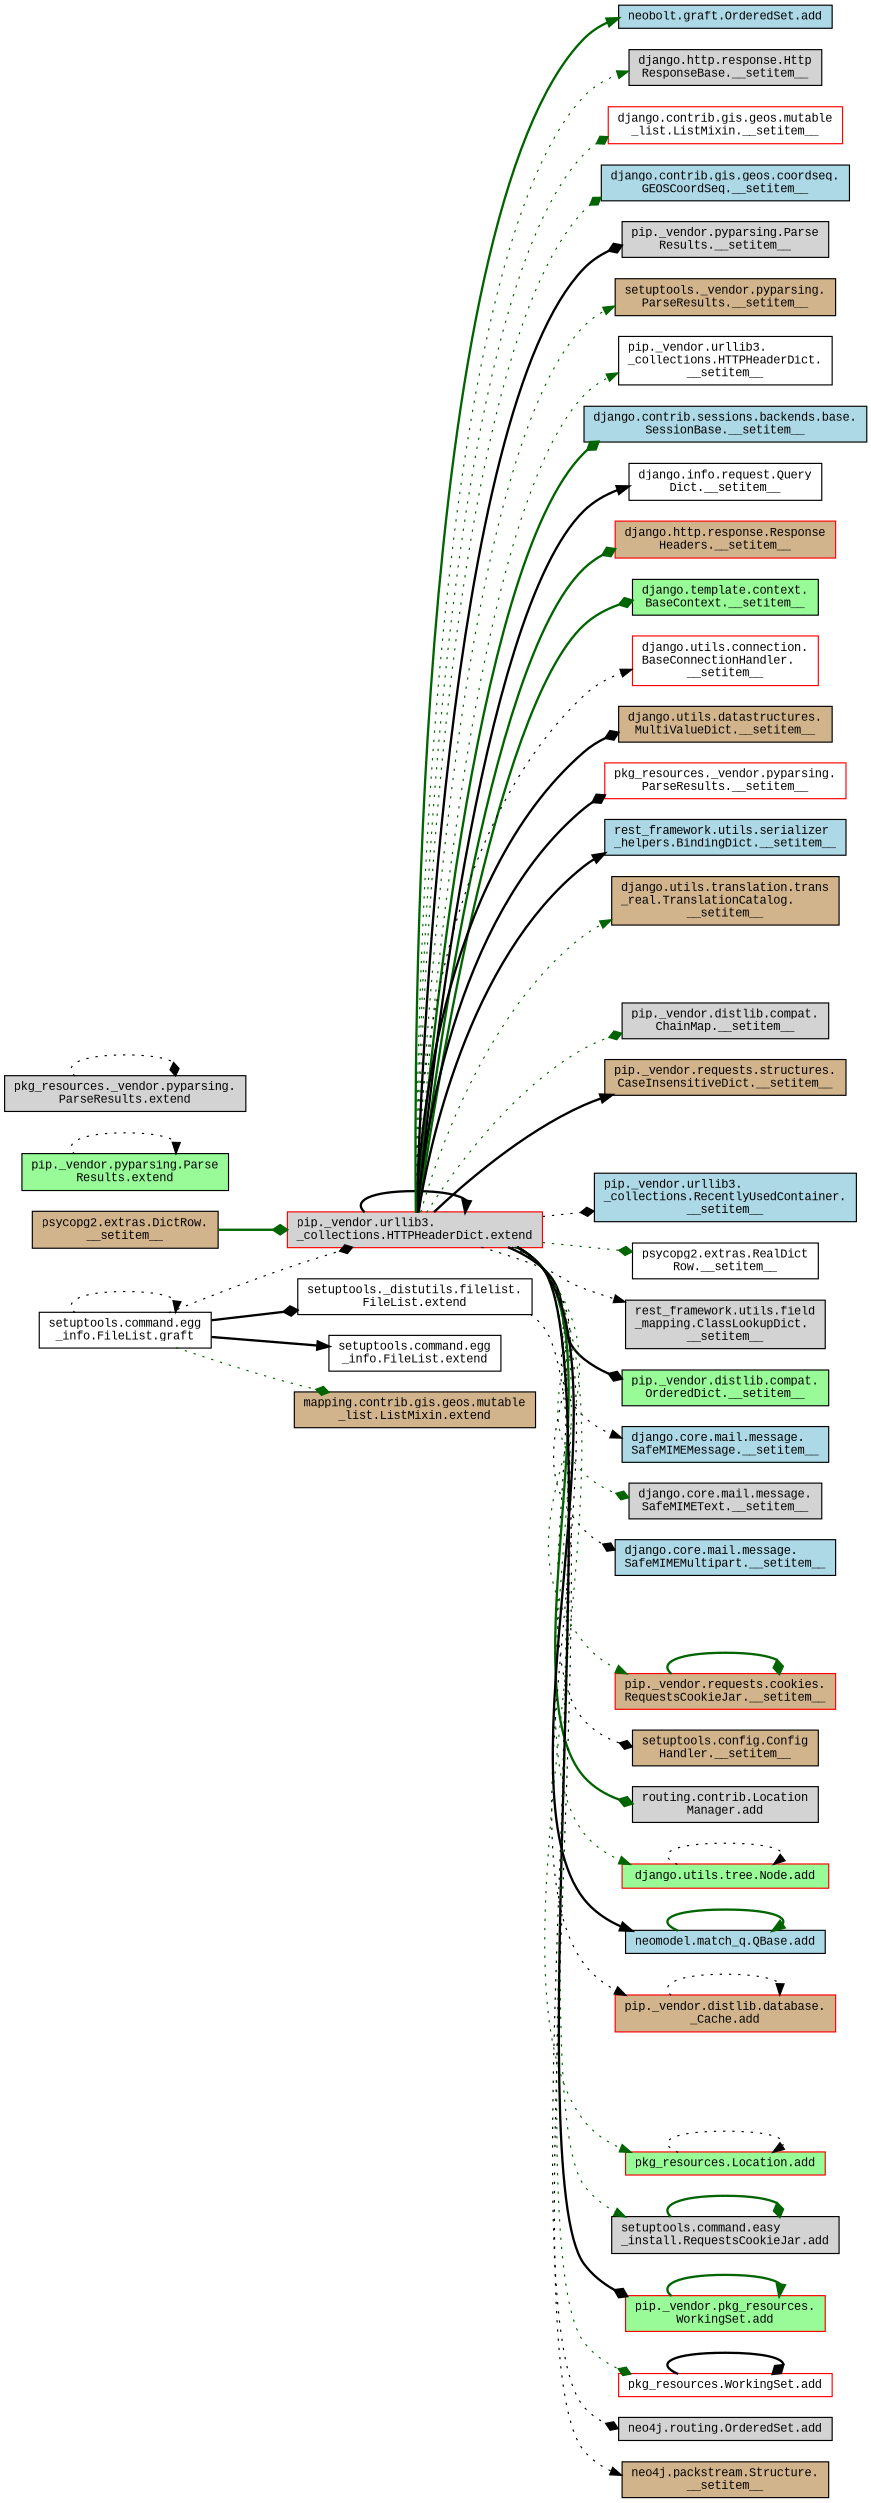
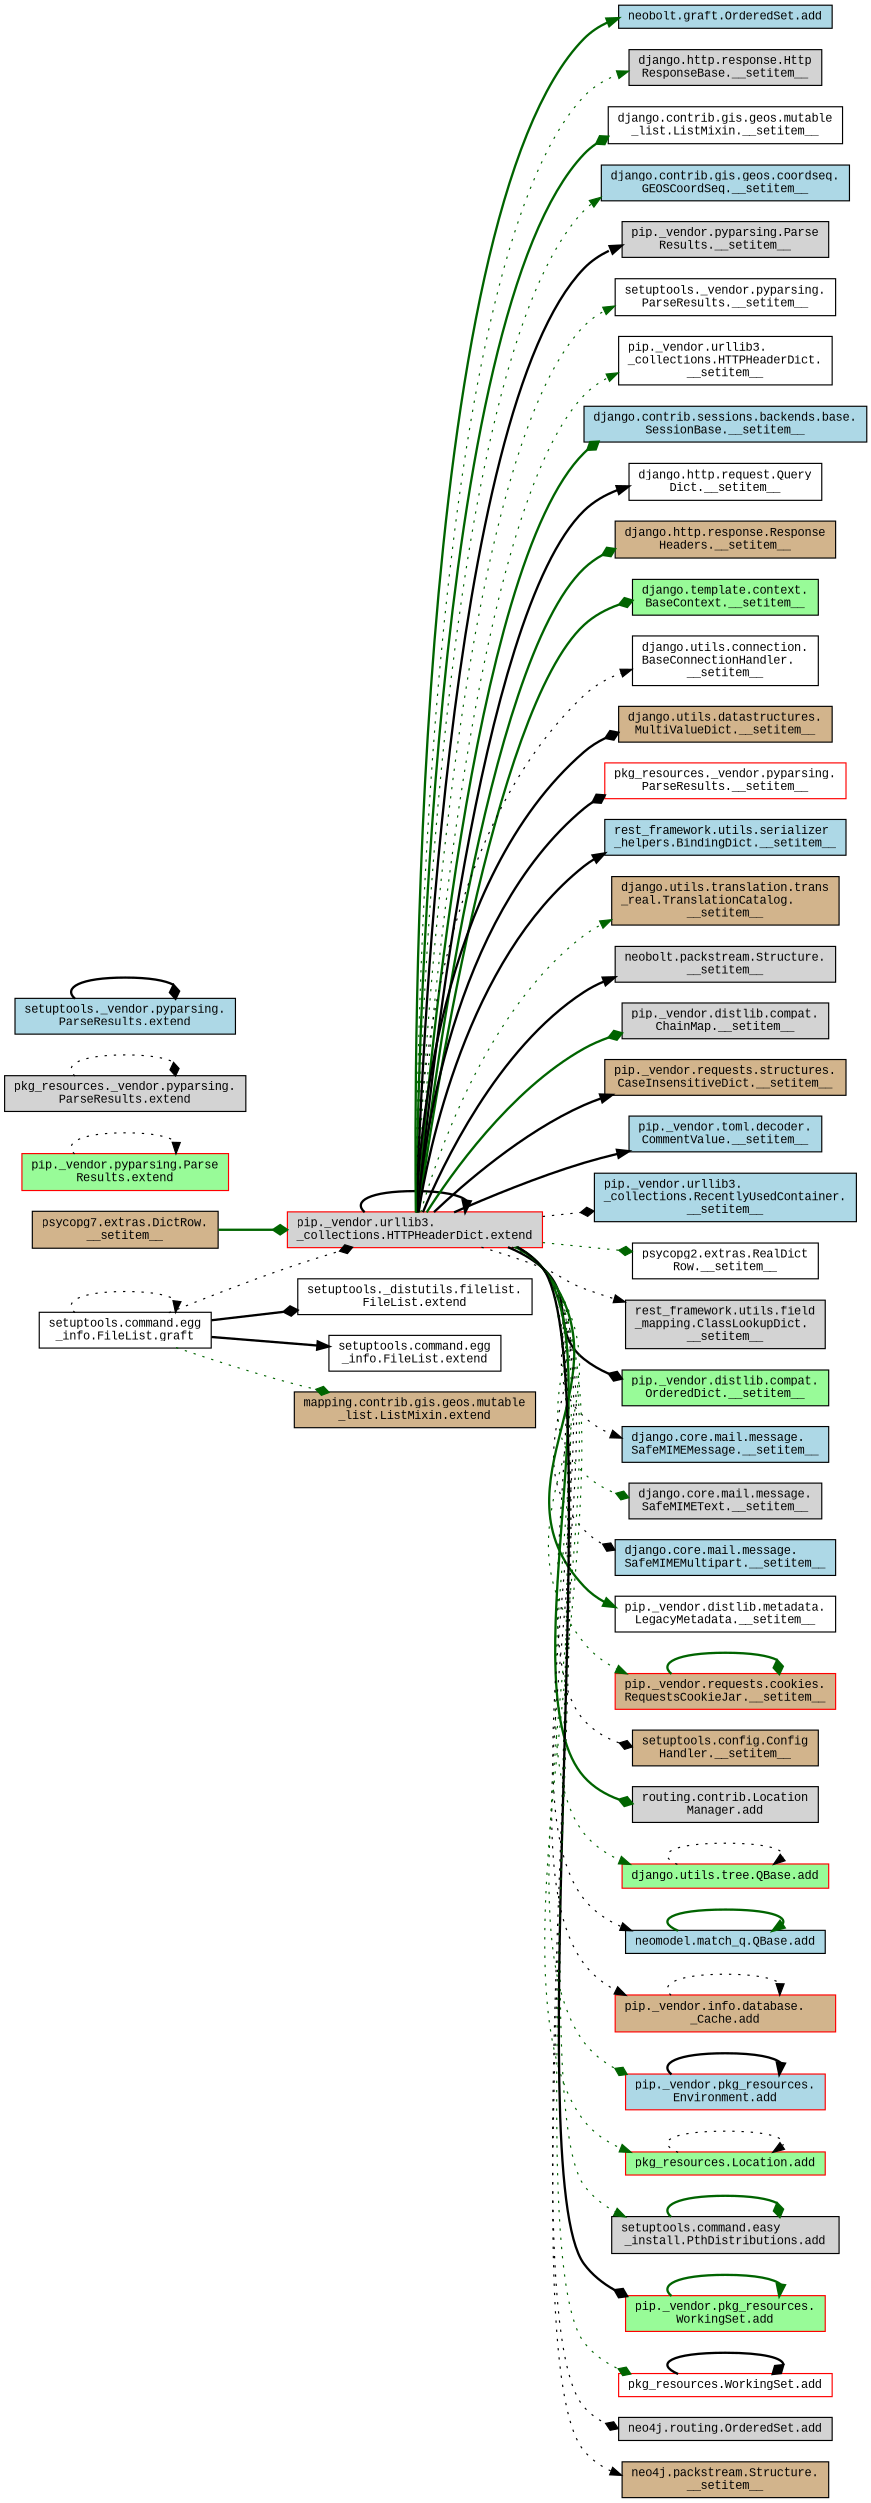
(725, 125) -> (725, 125)
(725, 297) -> (725, 297)
(725, 482) -> (725, 482)
(725, 540) -> (725, 540)
(454, 609) -> (454, 609)
(460, 618) -> (460, 618)
(725, 661) -> (725, 661)
(455, 714) -> (455, 714)
none -> (725, 964)
none -> (125, 1016)
(505, 1112) -> (505, 1112)
none -> (725, 1134)
(125, 1172) -> (125, 1172)
(125, 1230) -> (125, 1230)
(563, 1590) -> (563, 1590)
none -> (725, 1614)
(725, 1876) -> (725, 1876)
(563, 1897) -> (562, 1860)
(725, 2013) -> (725, 2013)
none -> (725, 2092)
(725, 2235) -> (725, 2235)
